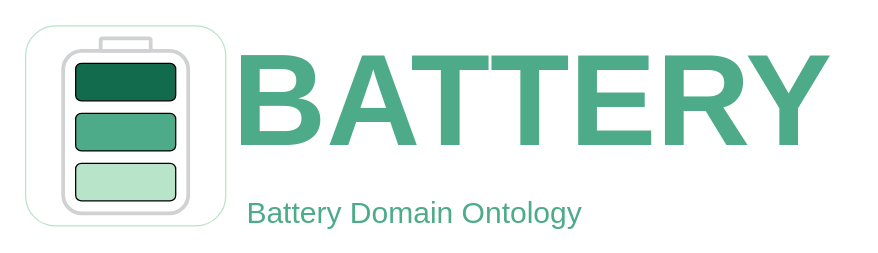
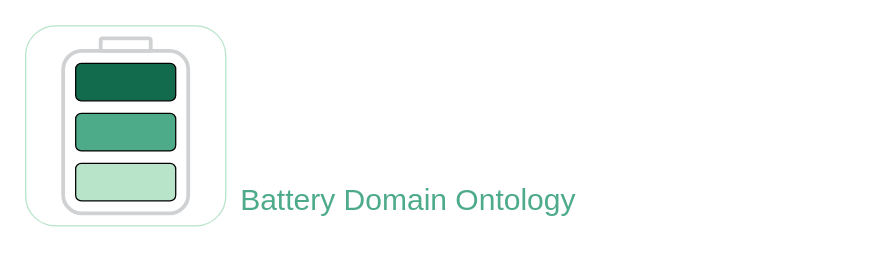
(532, 101) -> none
(551, 213) -> (544, 201)
